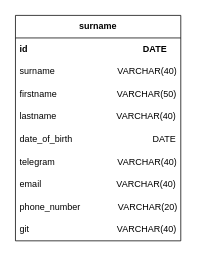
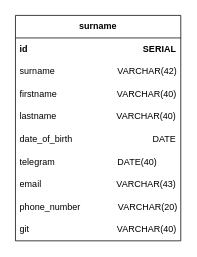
(99, 49) -> (99, 49)
(99, 72) -> (99, 72)
(99, 94) -> (99, 94)
(99, 162) -> (99, 162)
(99, 184) -> (99, 184)
